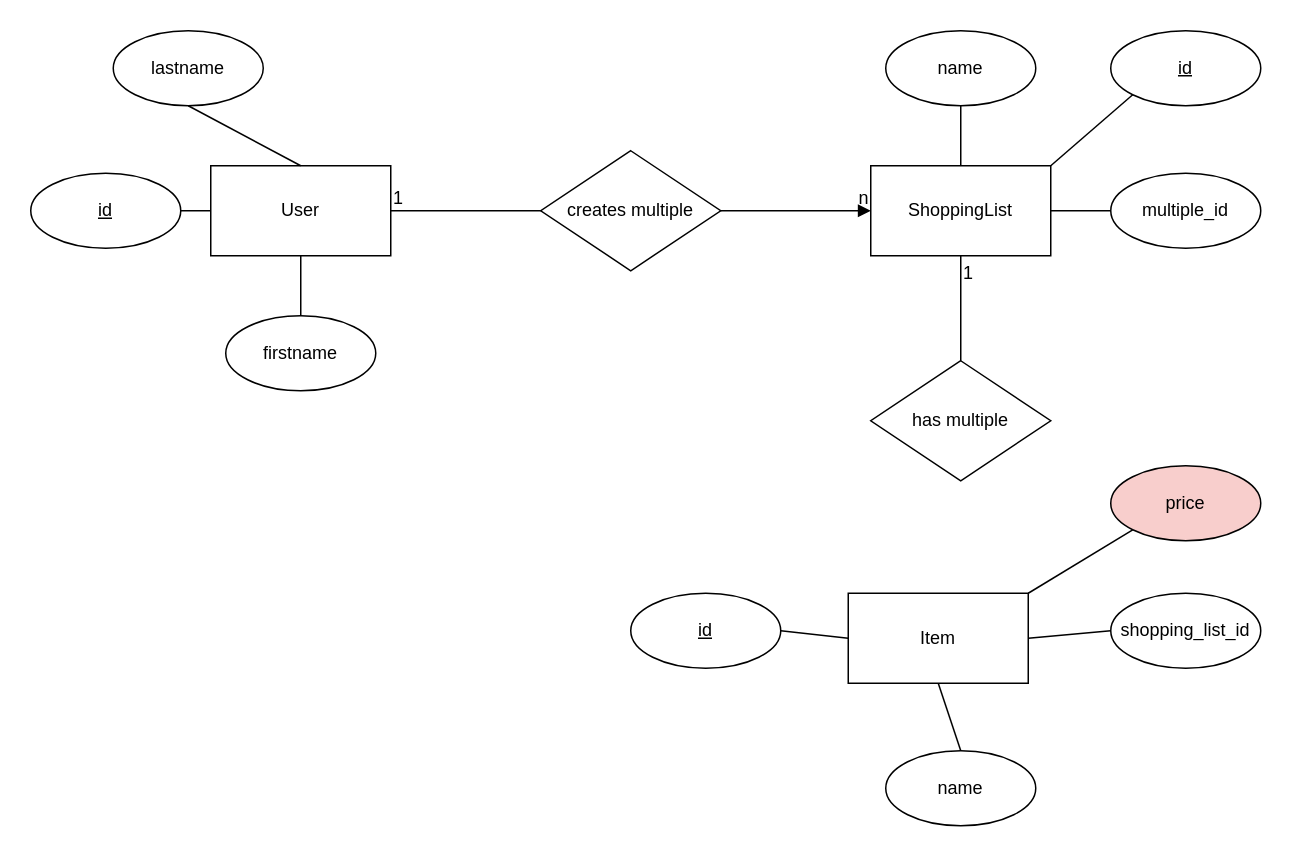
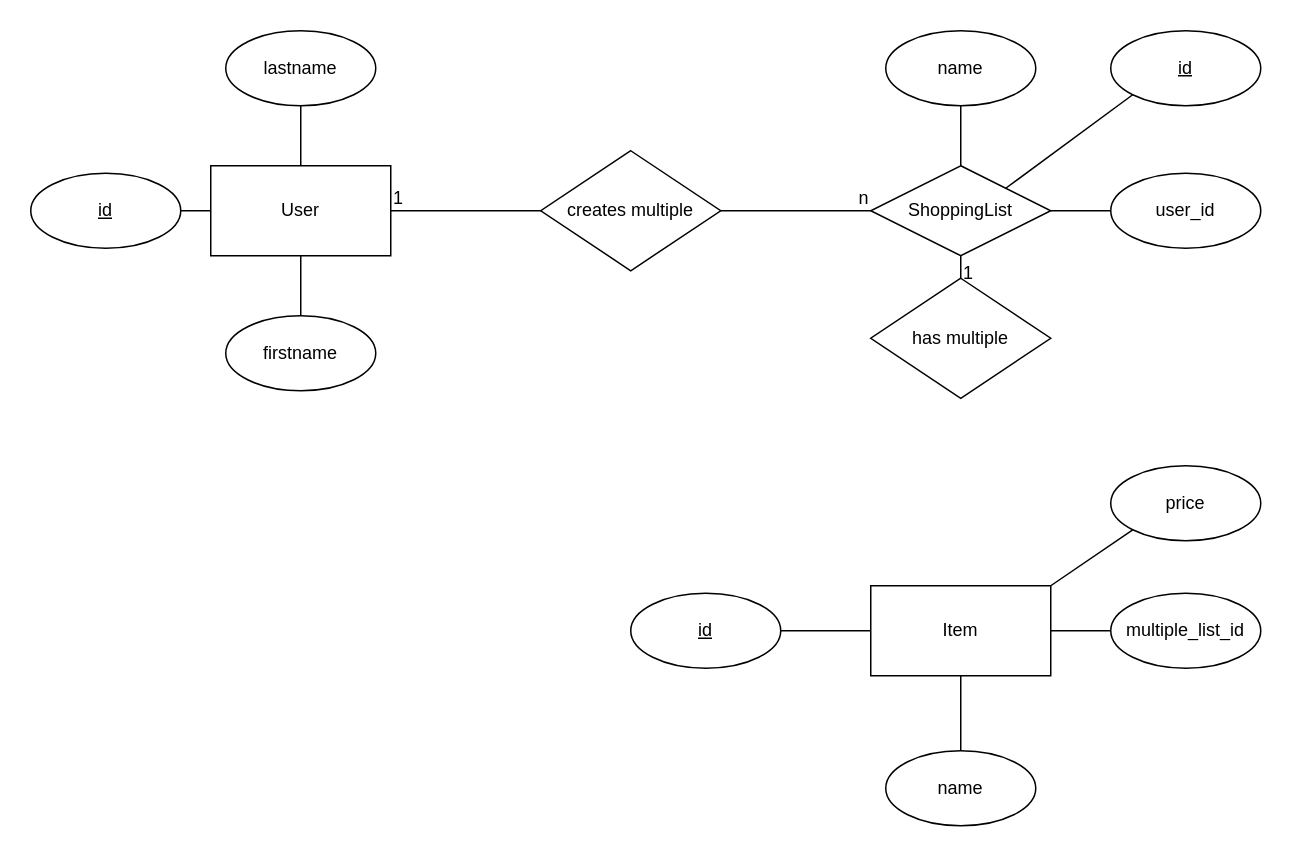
(188, 68) -> (301, 68)
(857, 211) -> (863, 211)
(961, 211) -> (961, 211)
(1186, 211) -> (1186, 211)
(961, 421) -> (961, 338)
(1186, 503) -> (1186, 503)
(1186, 631) -> (1186, 631)
(938, 638) -> (961, 631)
